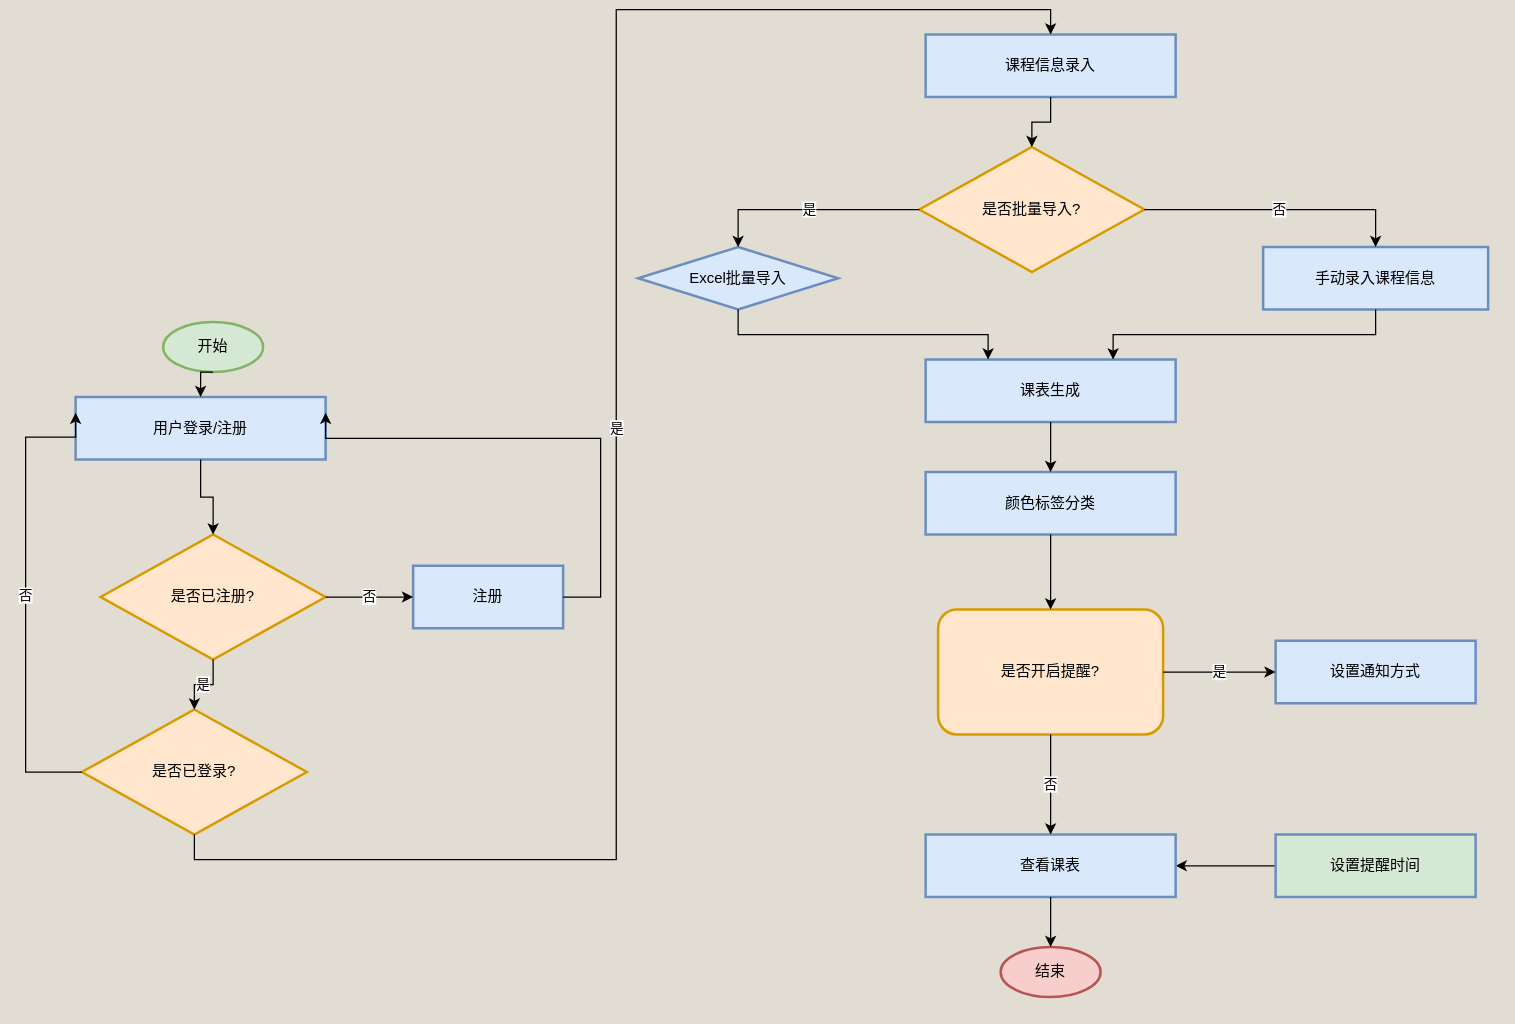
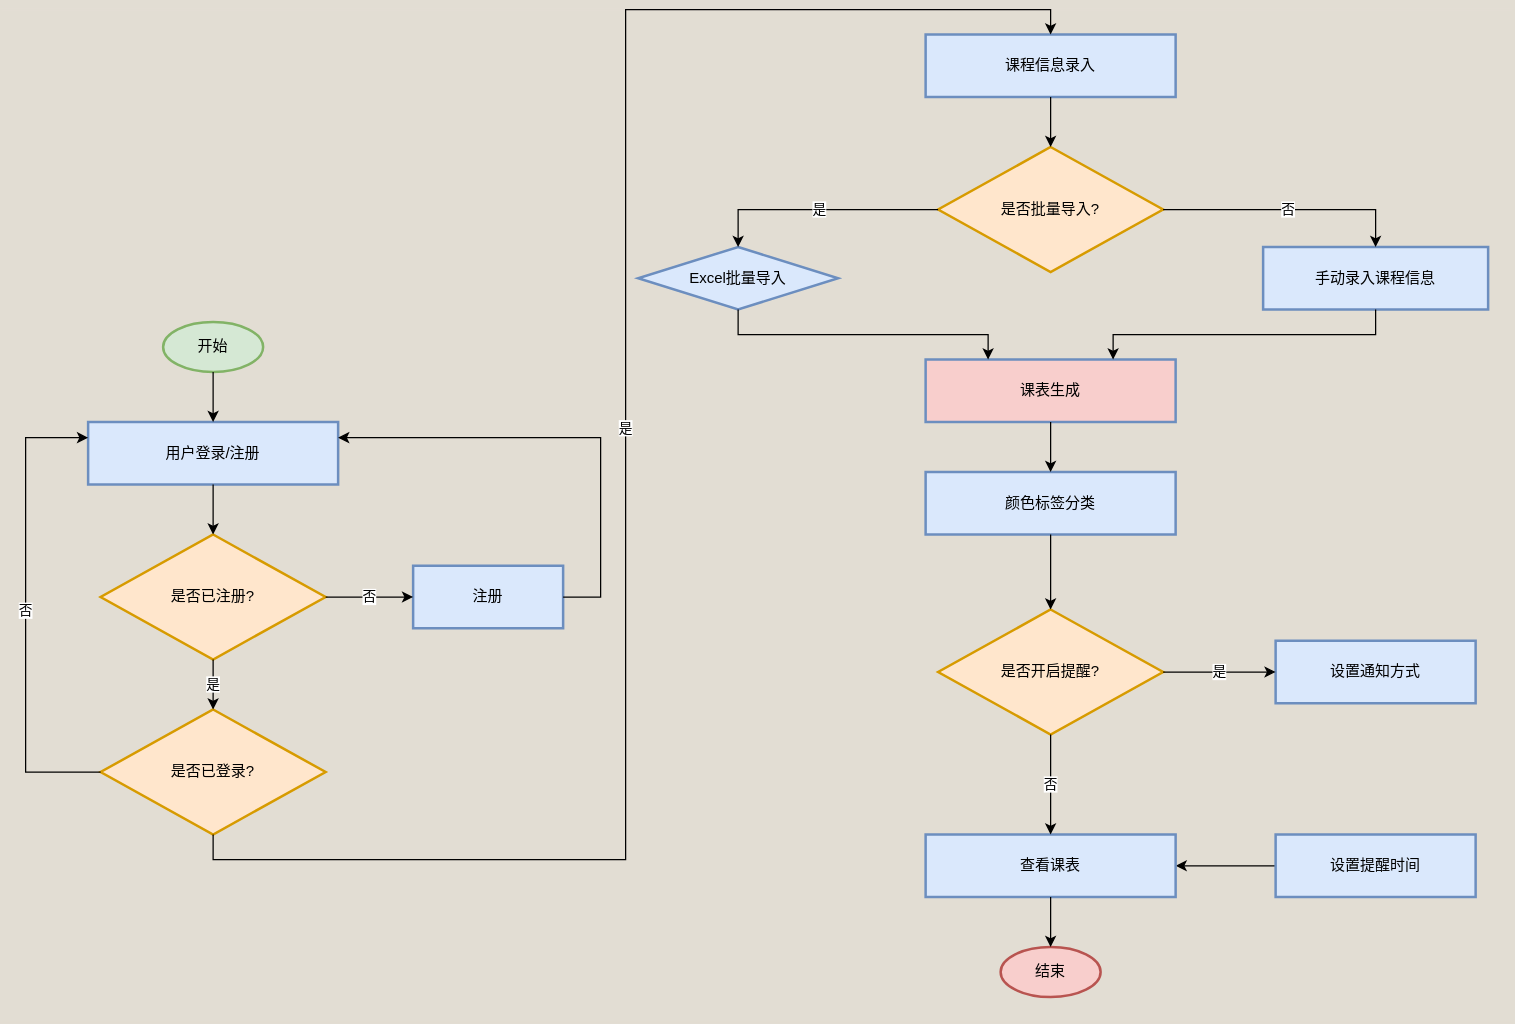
(1032, 209) -> (1051, 209)
(1051, 391) -> (1051, 391)
(201, 428) -> (213, 453)
(1051, 672) -> (1051, 672)
(194, 772) -> (213, 772)
(1376, 866) -> (1376, 866)
